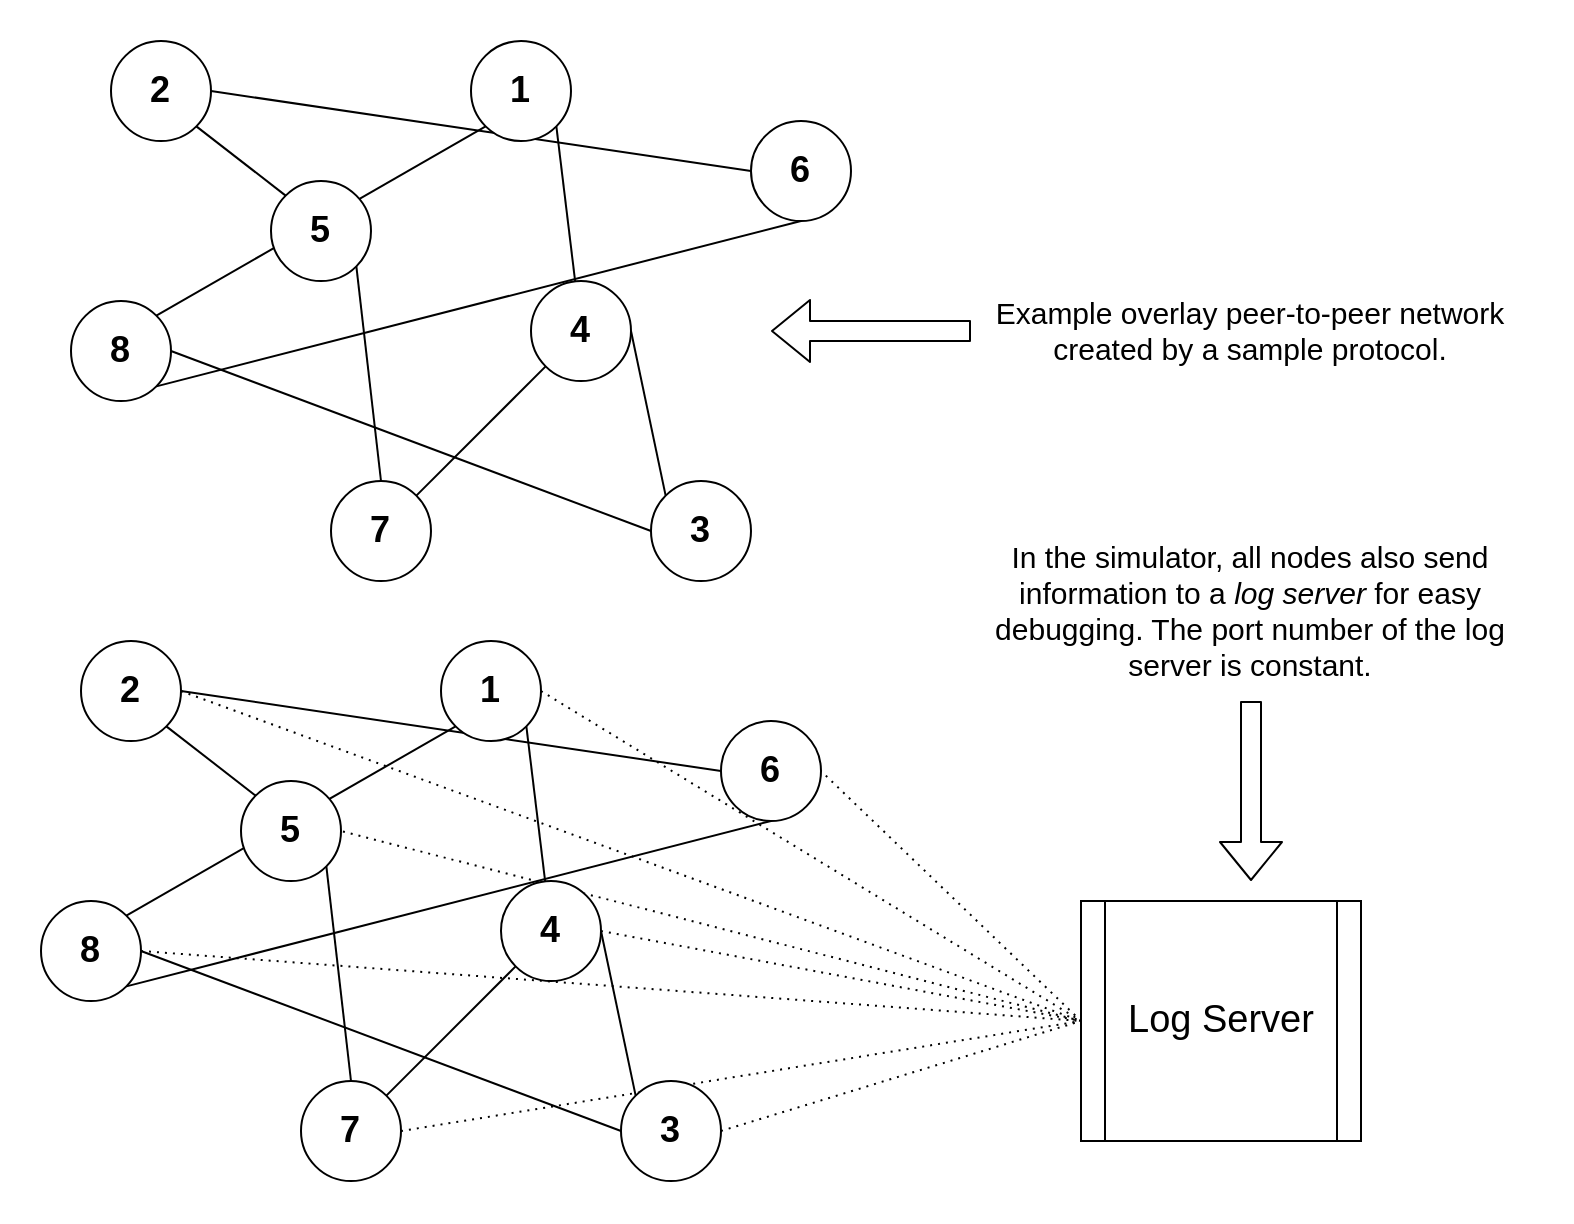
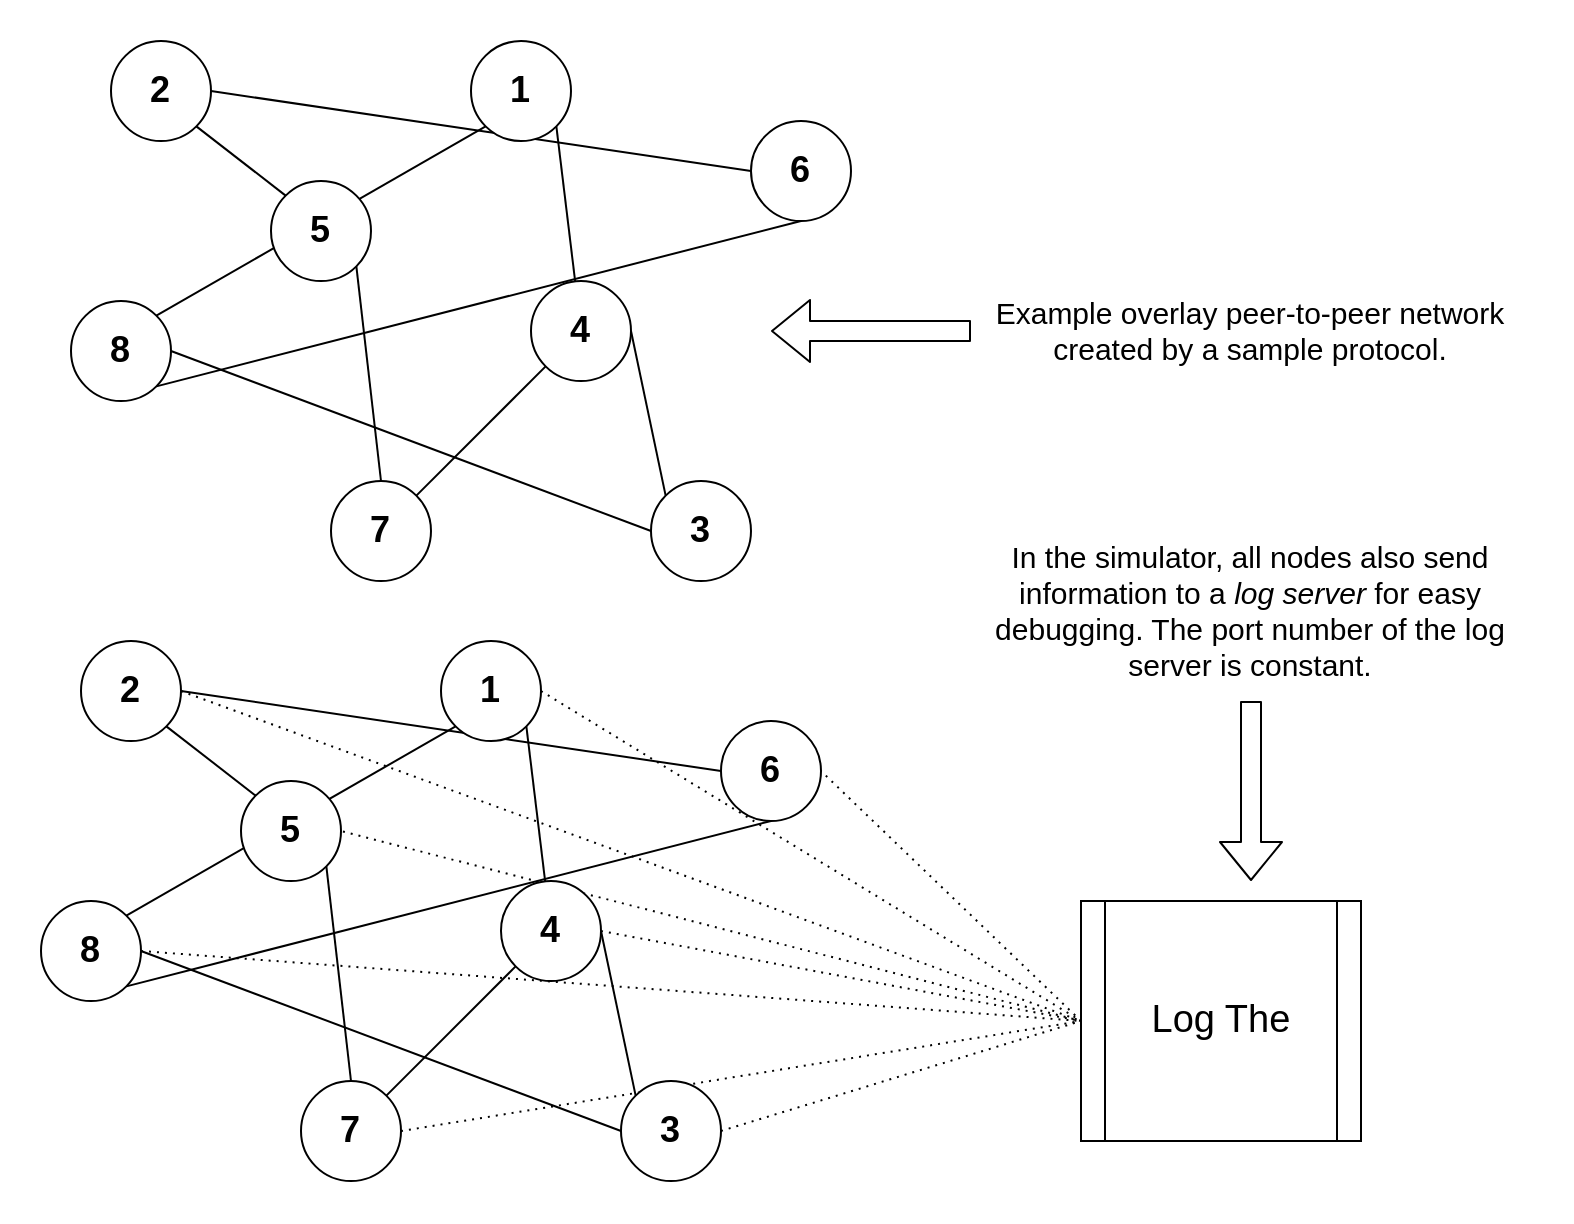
(1222, 1021) -> (1222, 1021)
